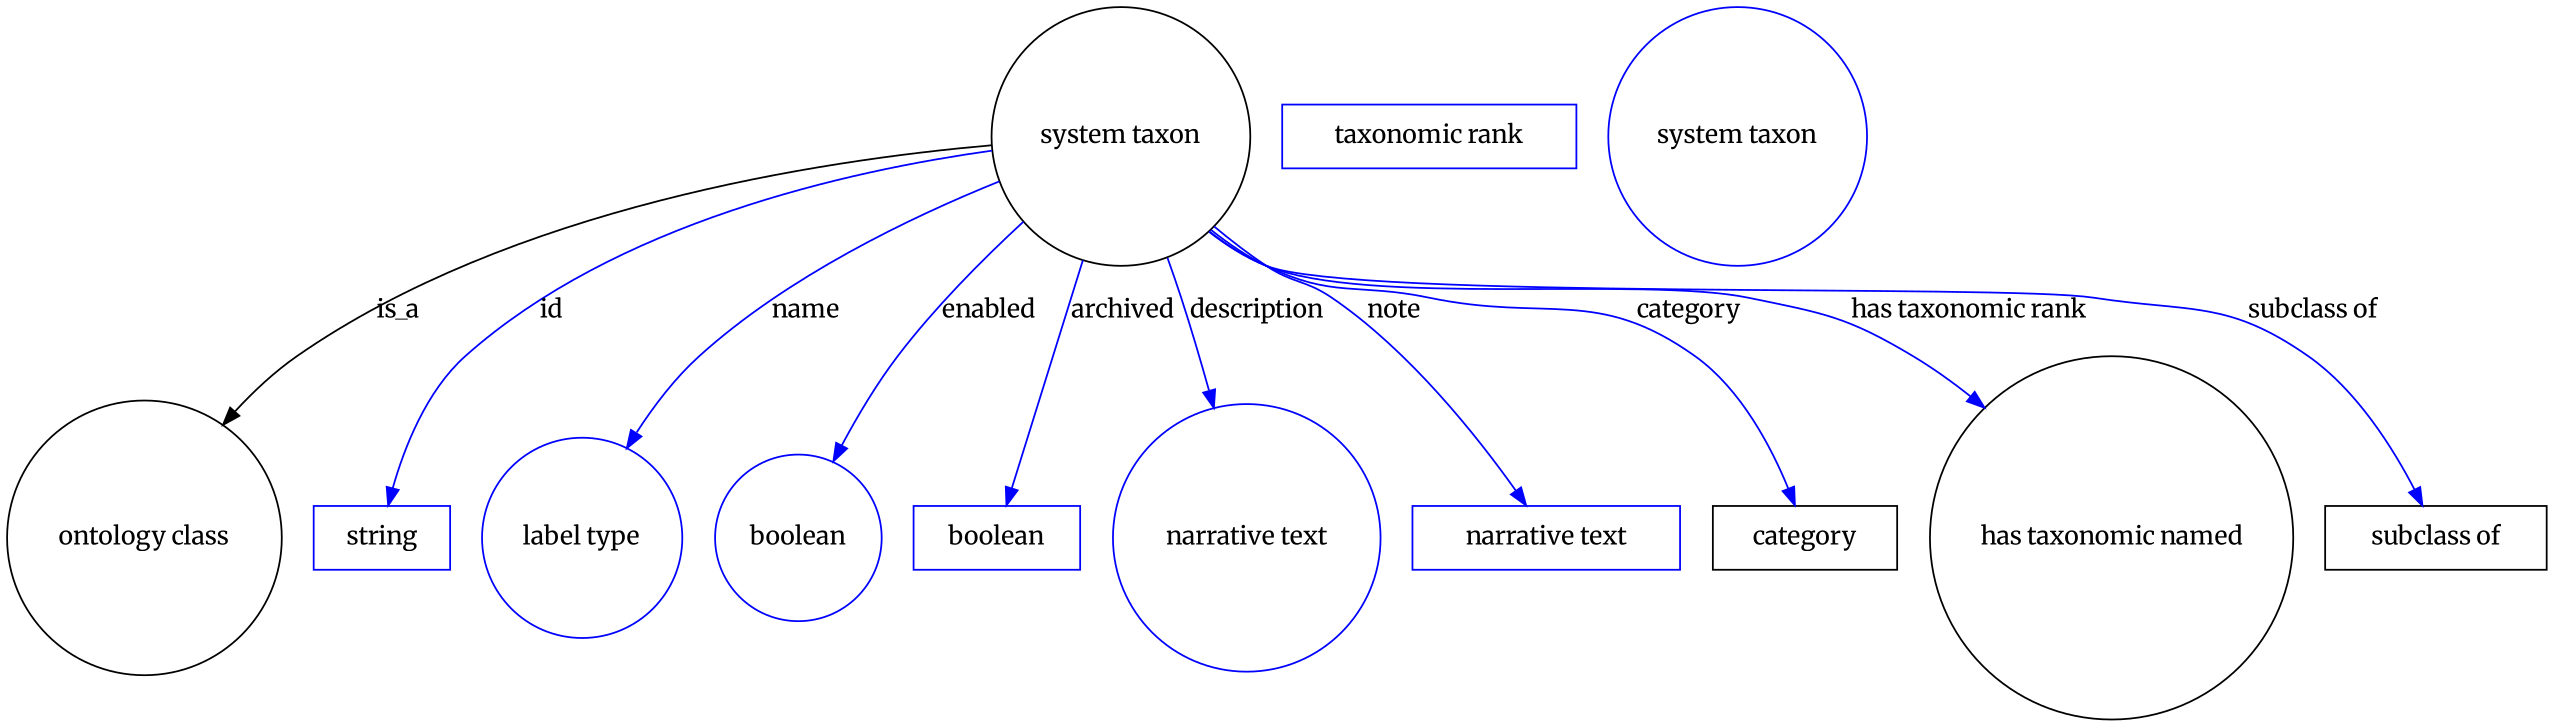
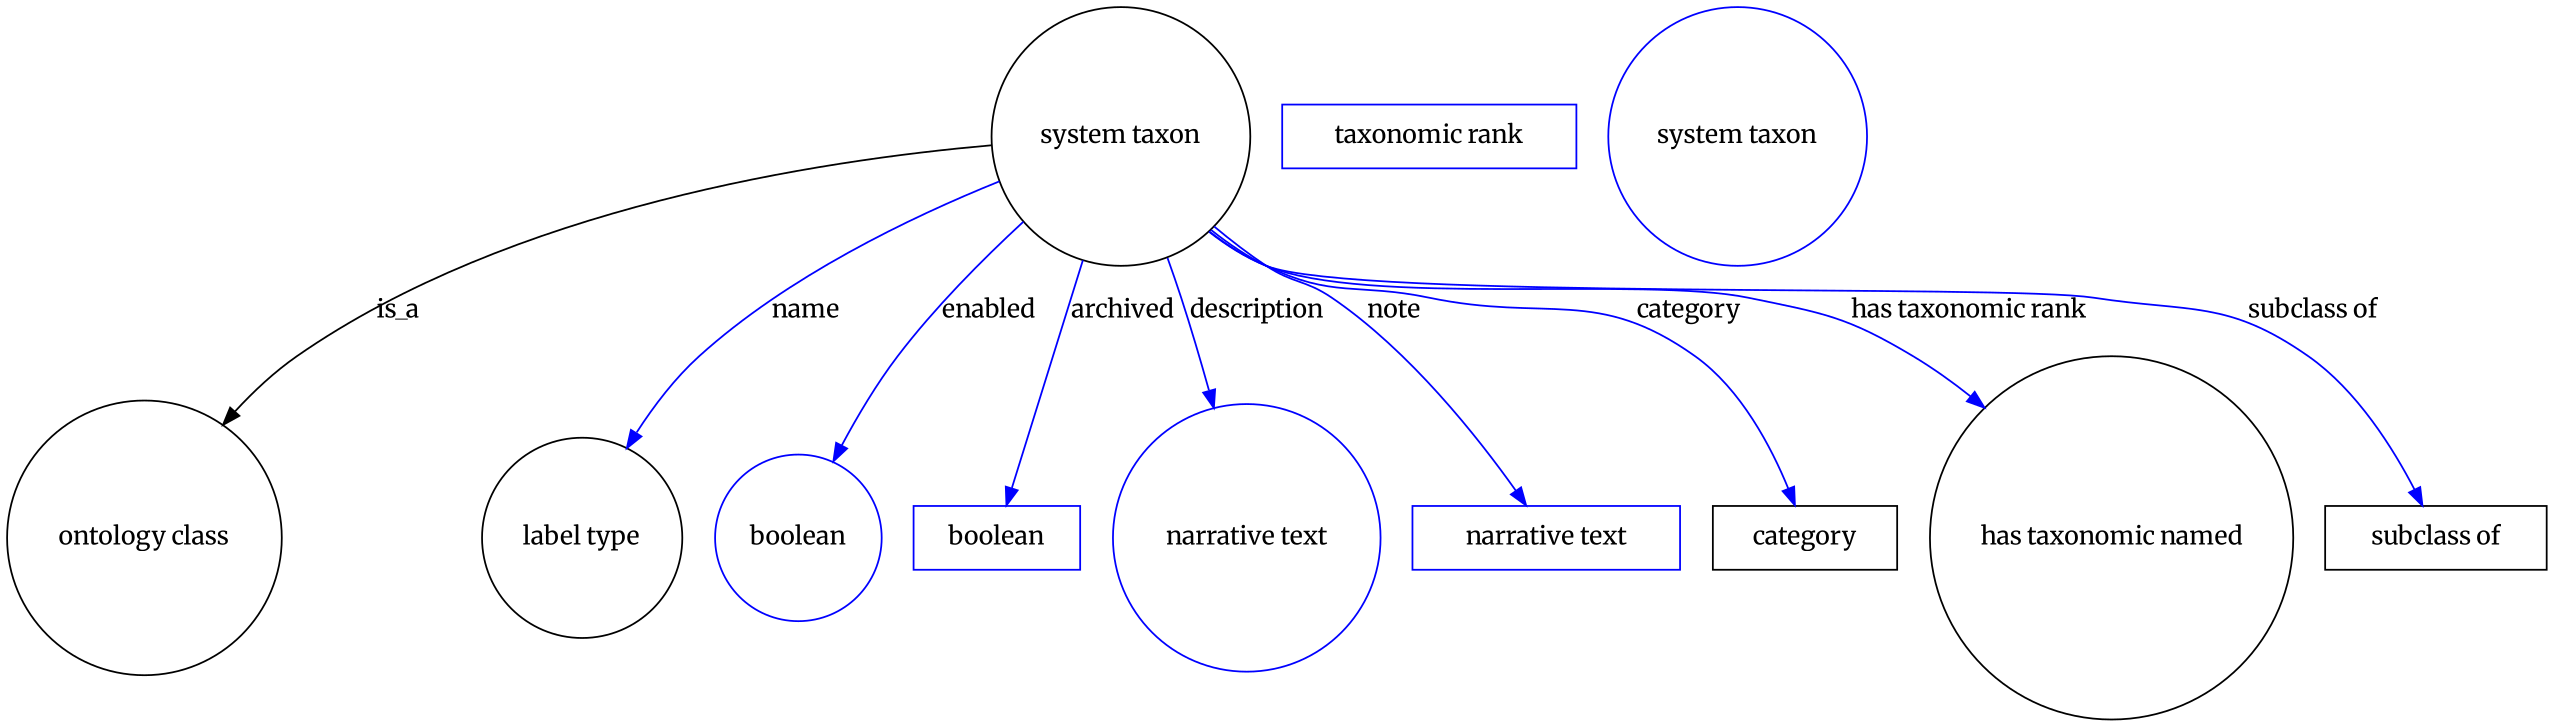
(382, 538) -> none
(582, 538) -> (582, 538)
